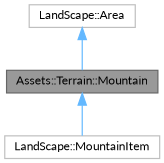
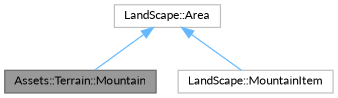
(82, 121) -> (216, 52)
